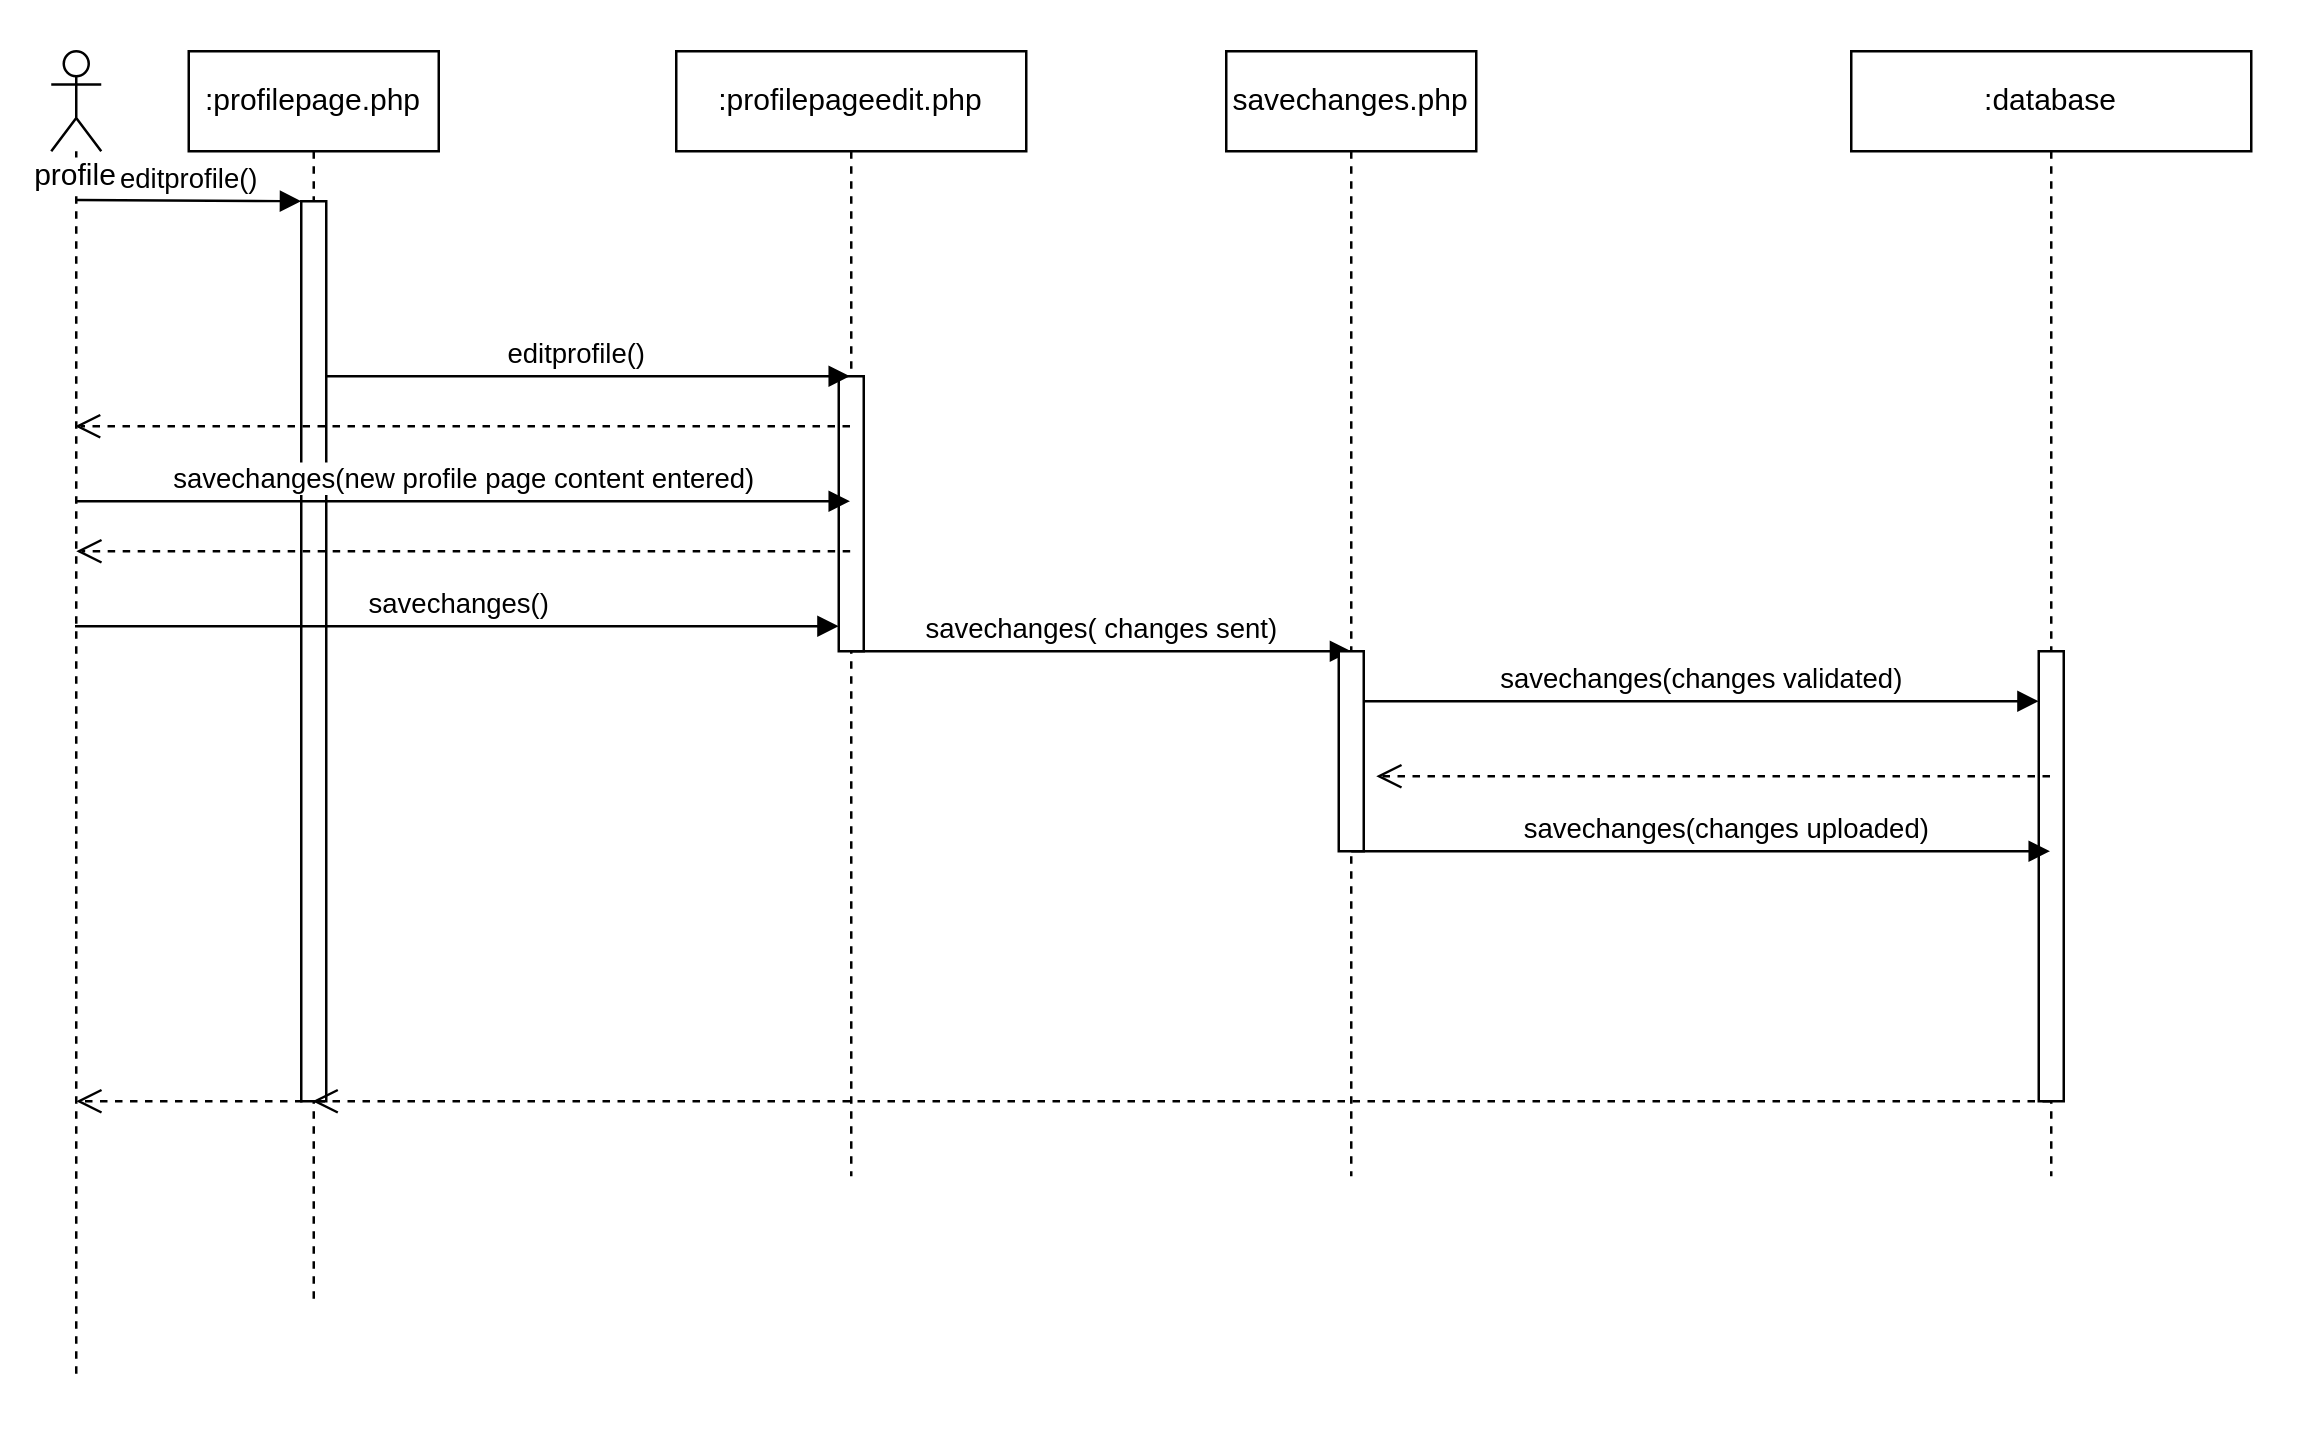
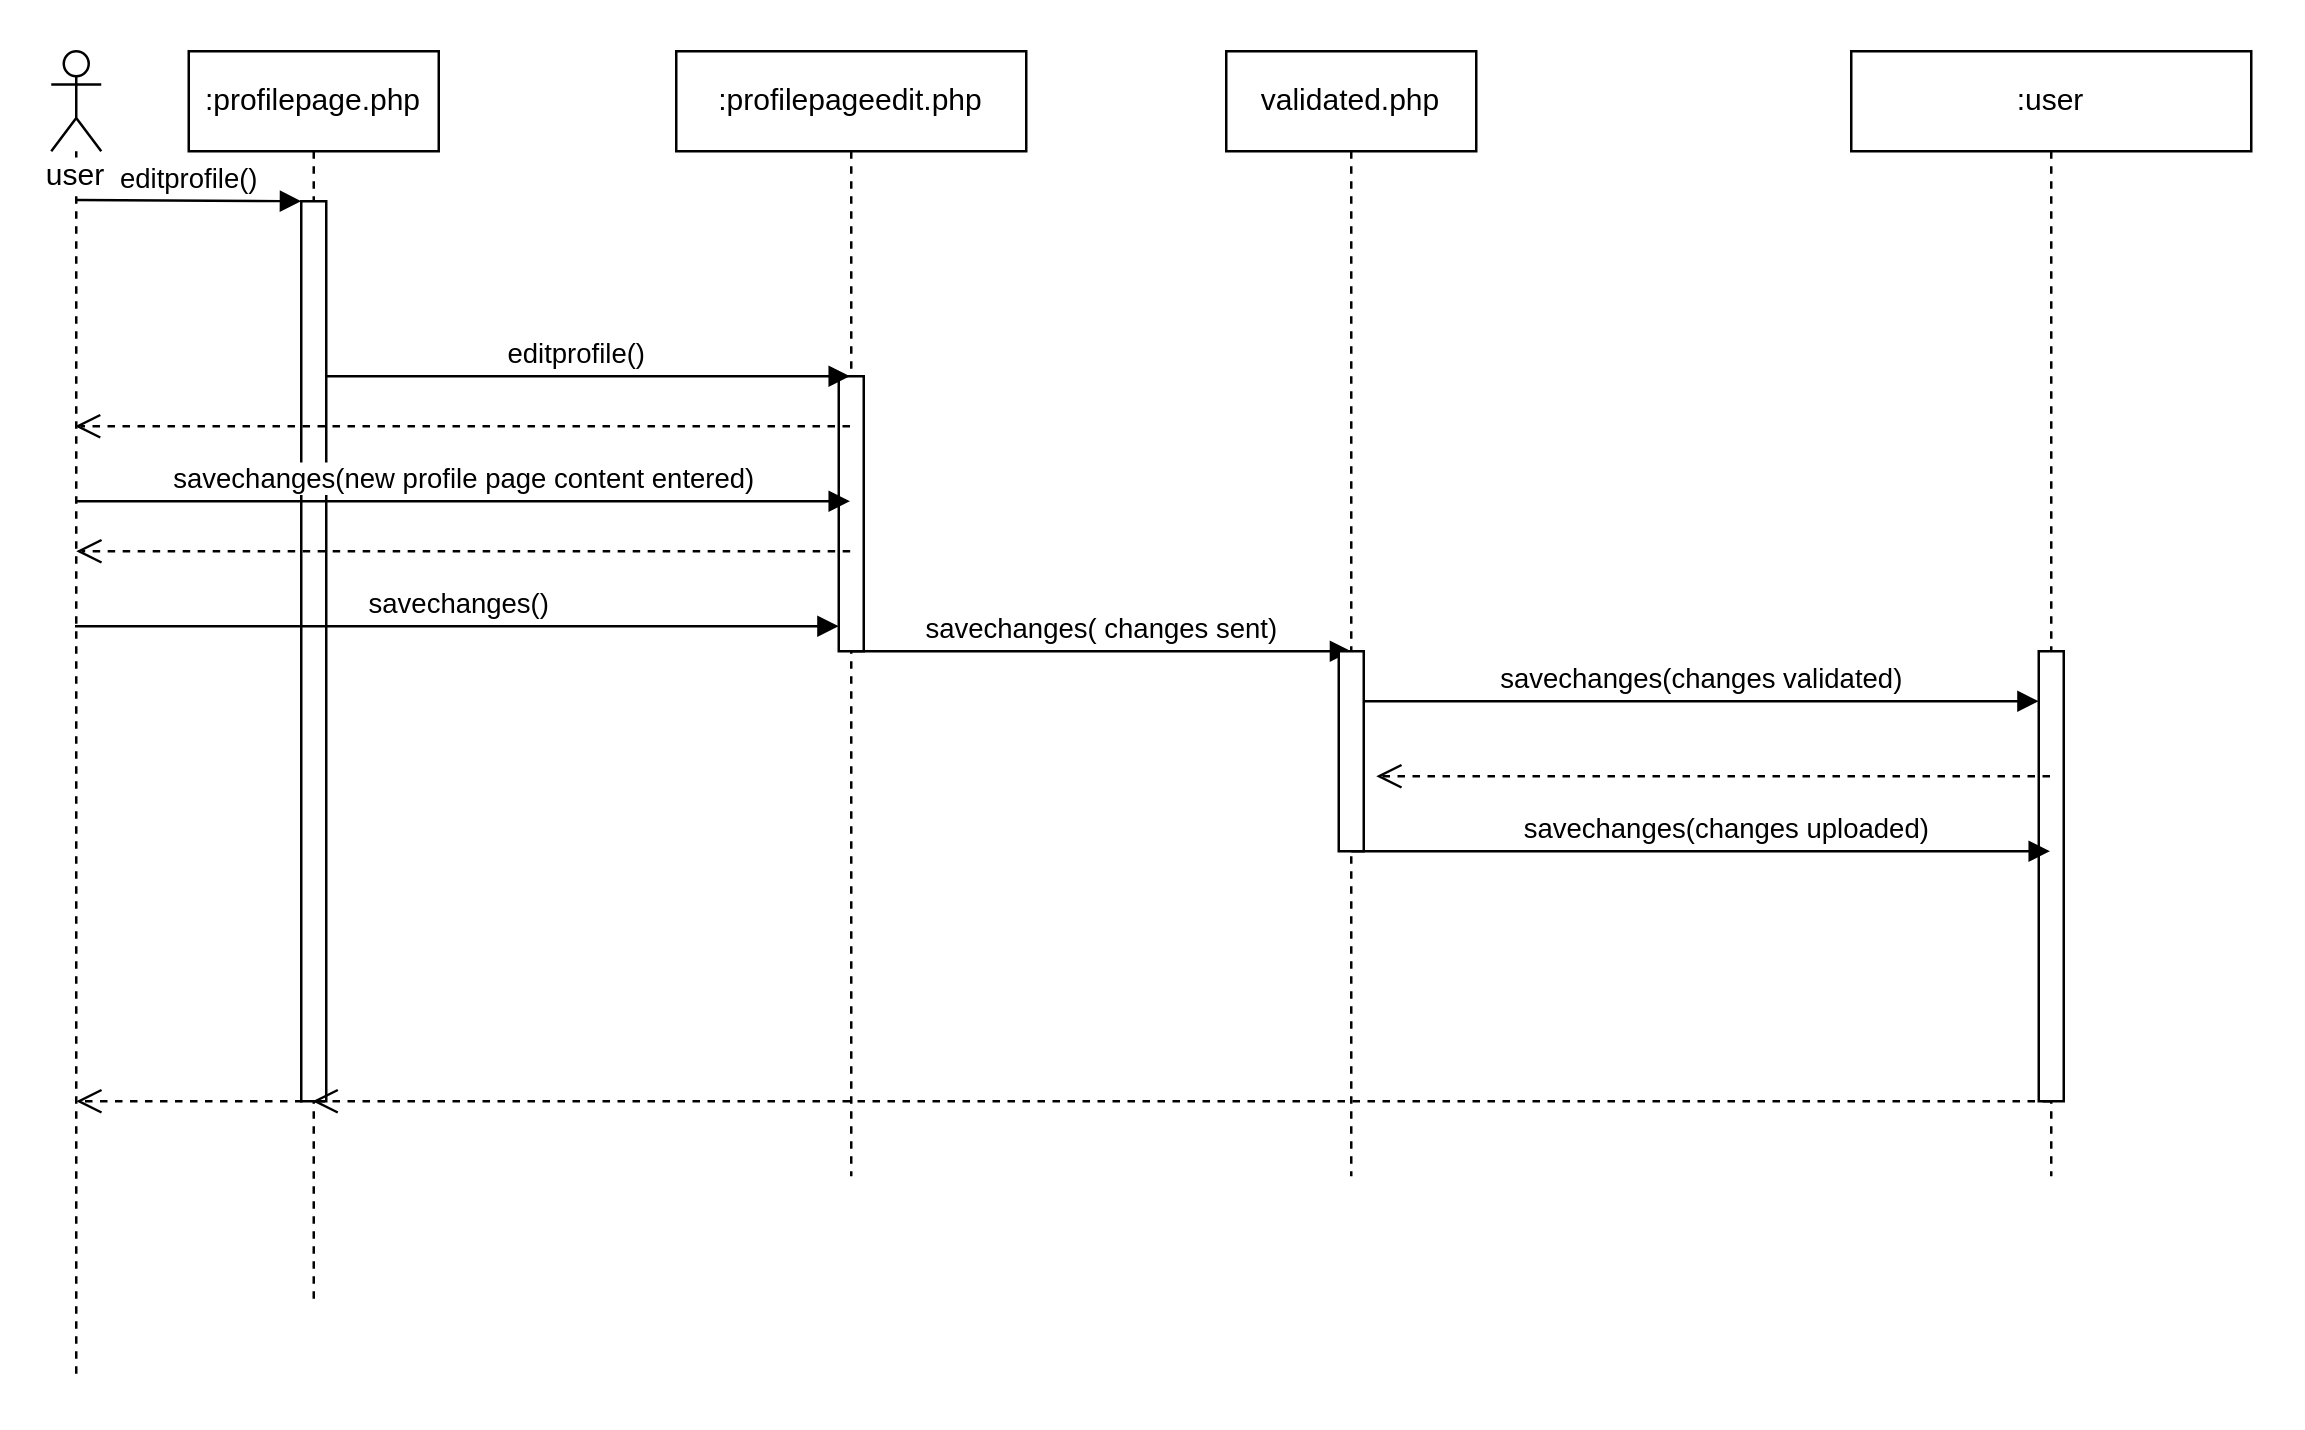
(1351, 101) -> (1351, 101)
(2051, 101) -> (2051, 101)
(76, 213) -> (76, 195)
